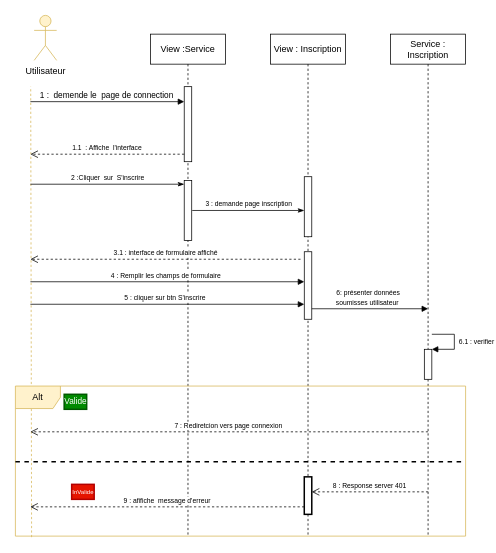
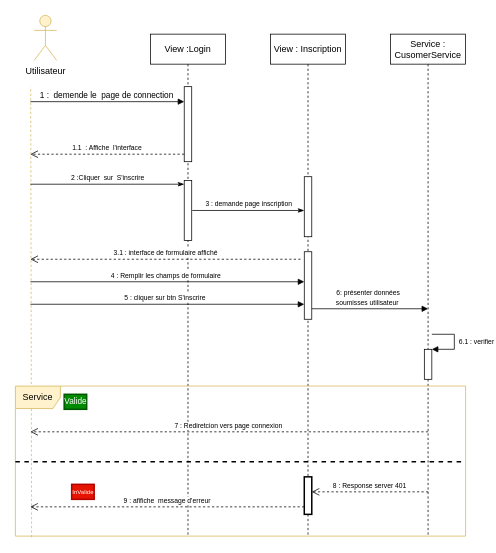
(188, 49) -> (188, 49)
(428, 49) -> (428, 49)
(38, 397) -> (38, 397)
